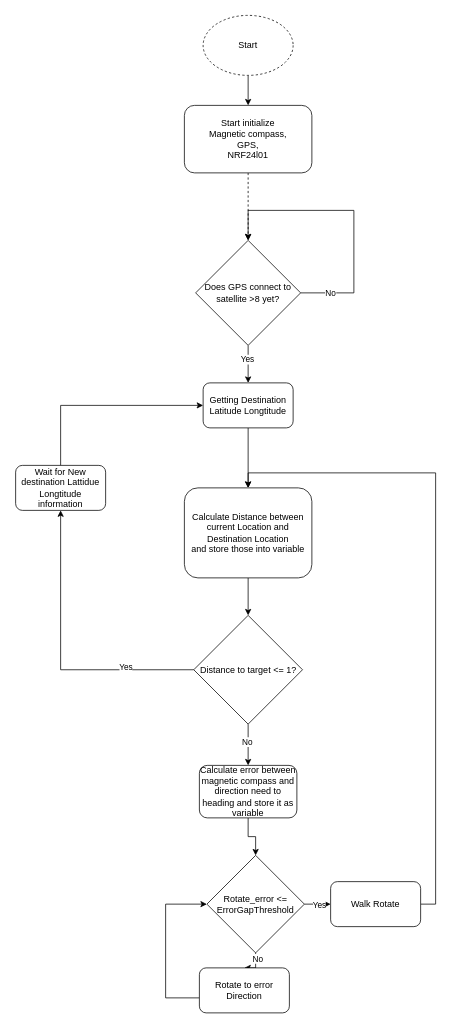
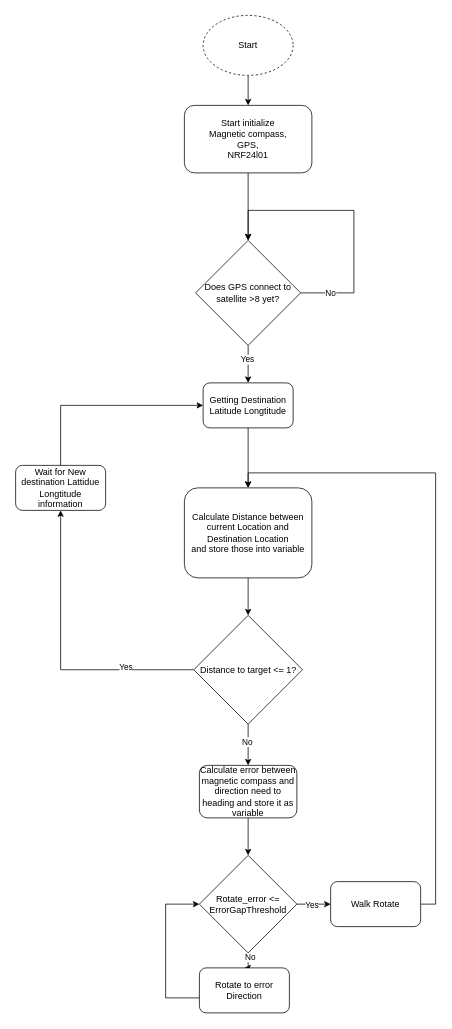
(248, 190) -> (248, 190)
(255, 904) -> (248, 904)
